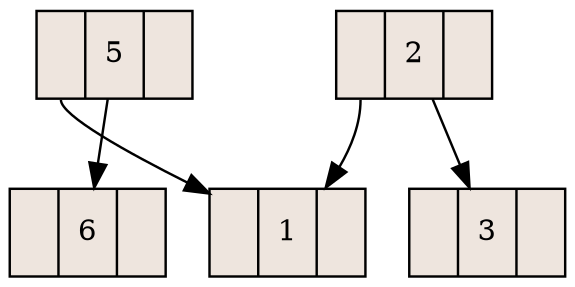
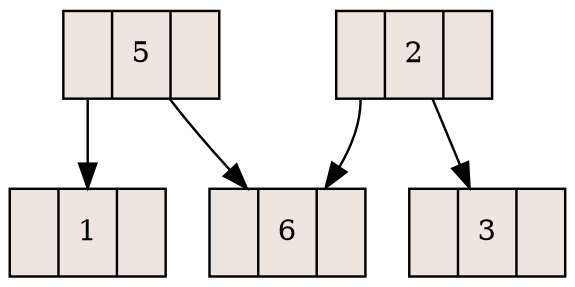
(354, 135) -> (354, 135)
